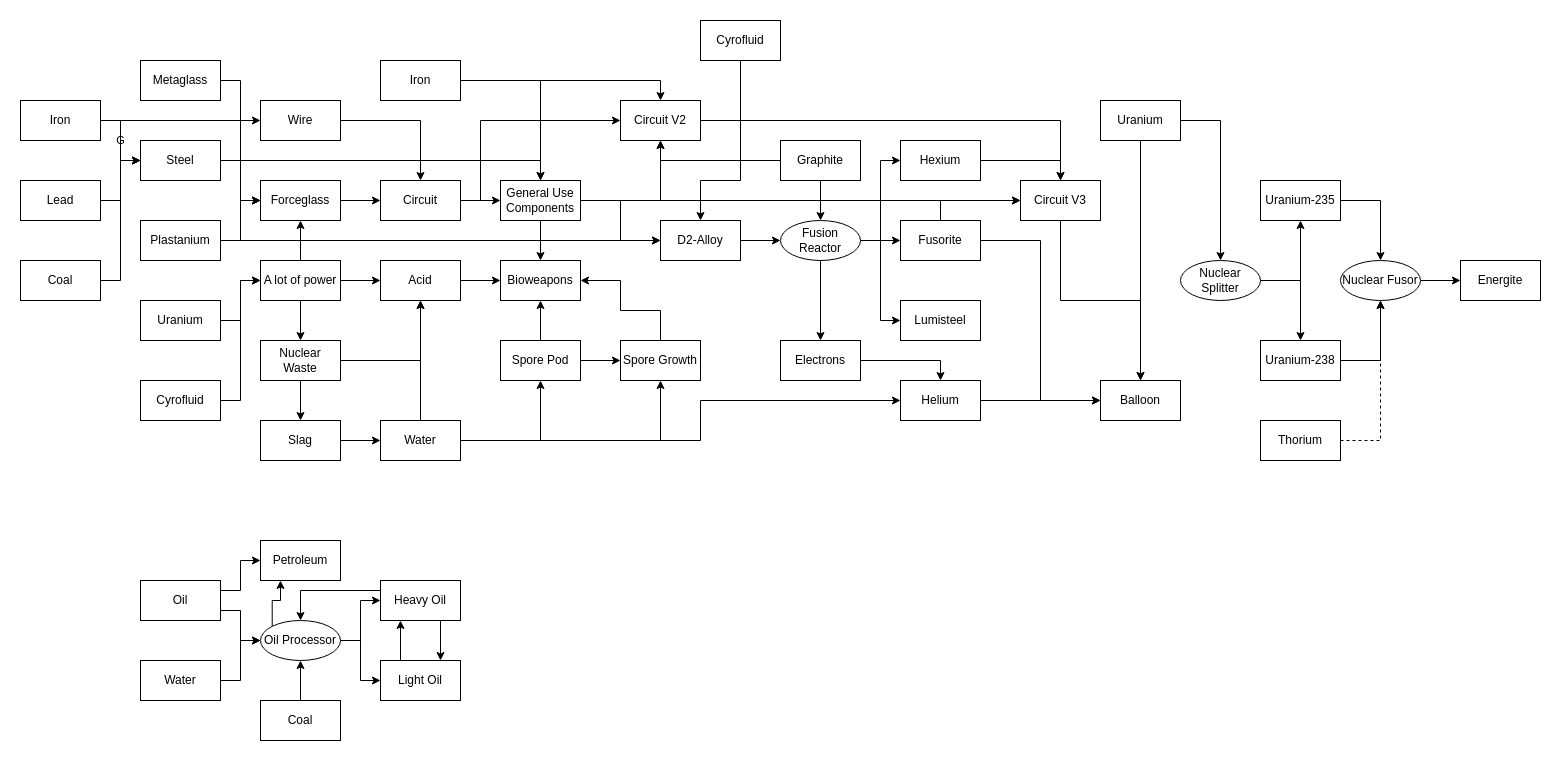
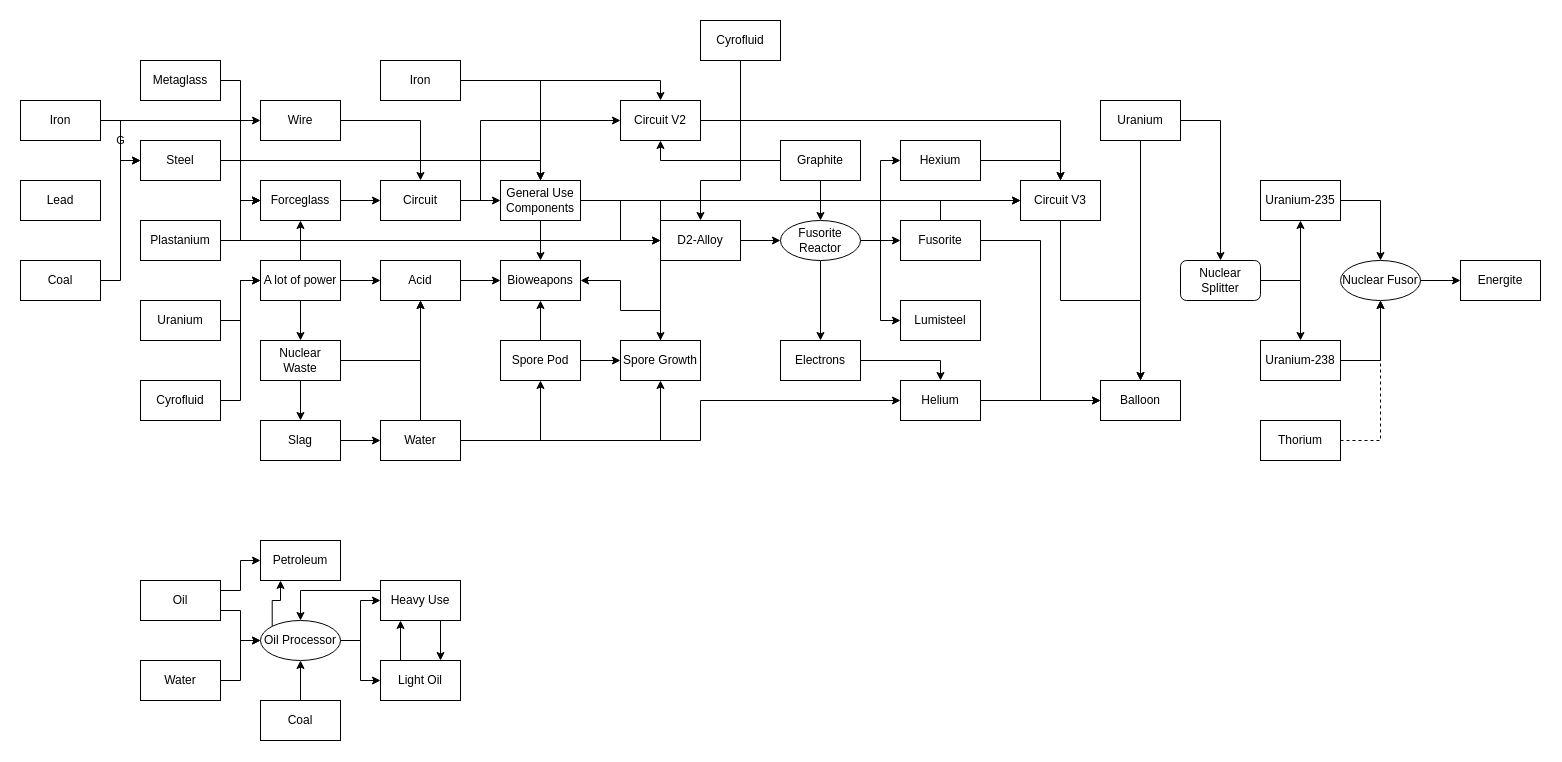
(661, 180) -> (661, 283)
(110, 201) -> none
(821, 241) -> (821, 241)
(1221, 281) -> (1221, 281)
(421, 601) -> (421, 601)
